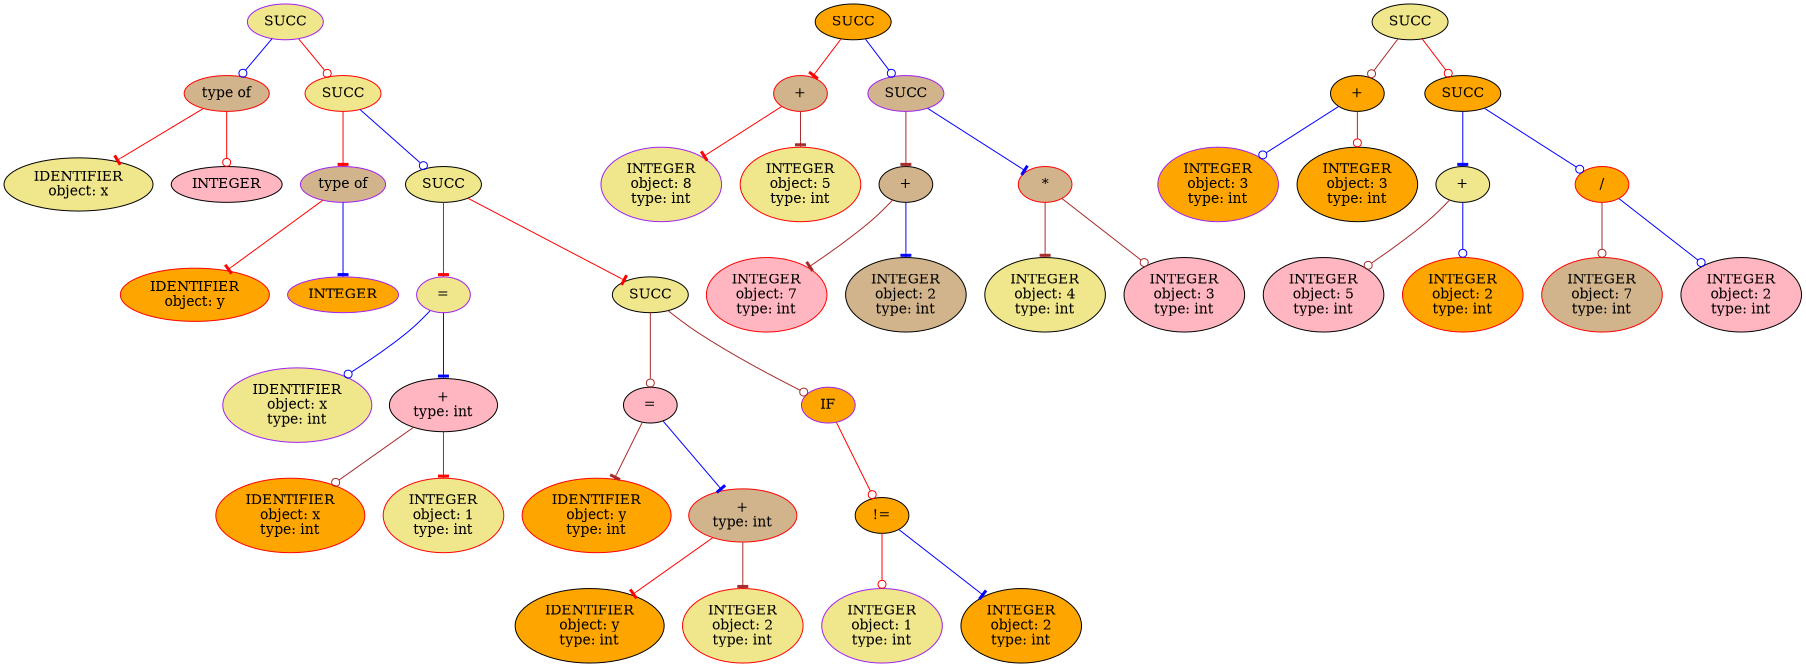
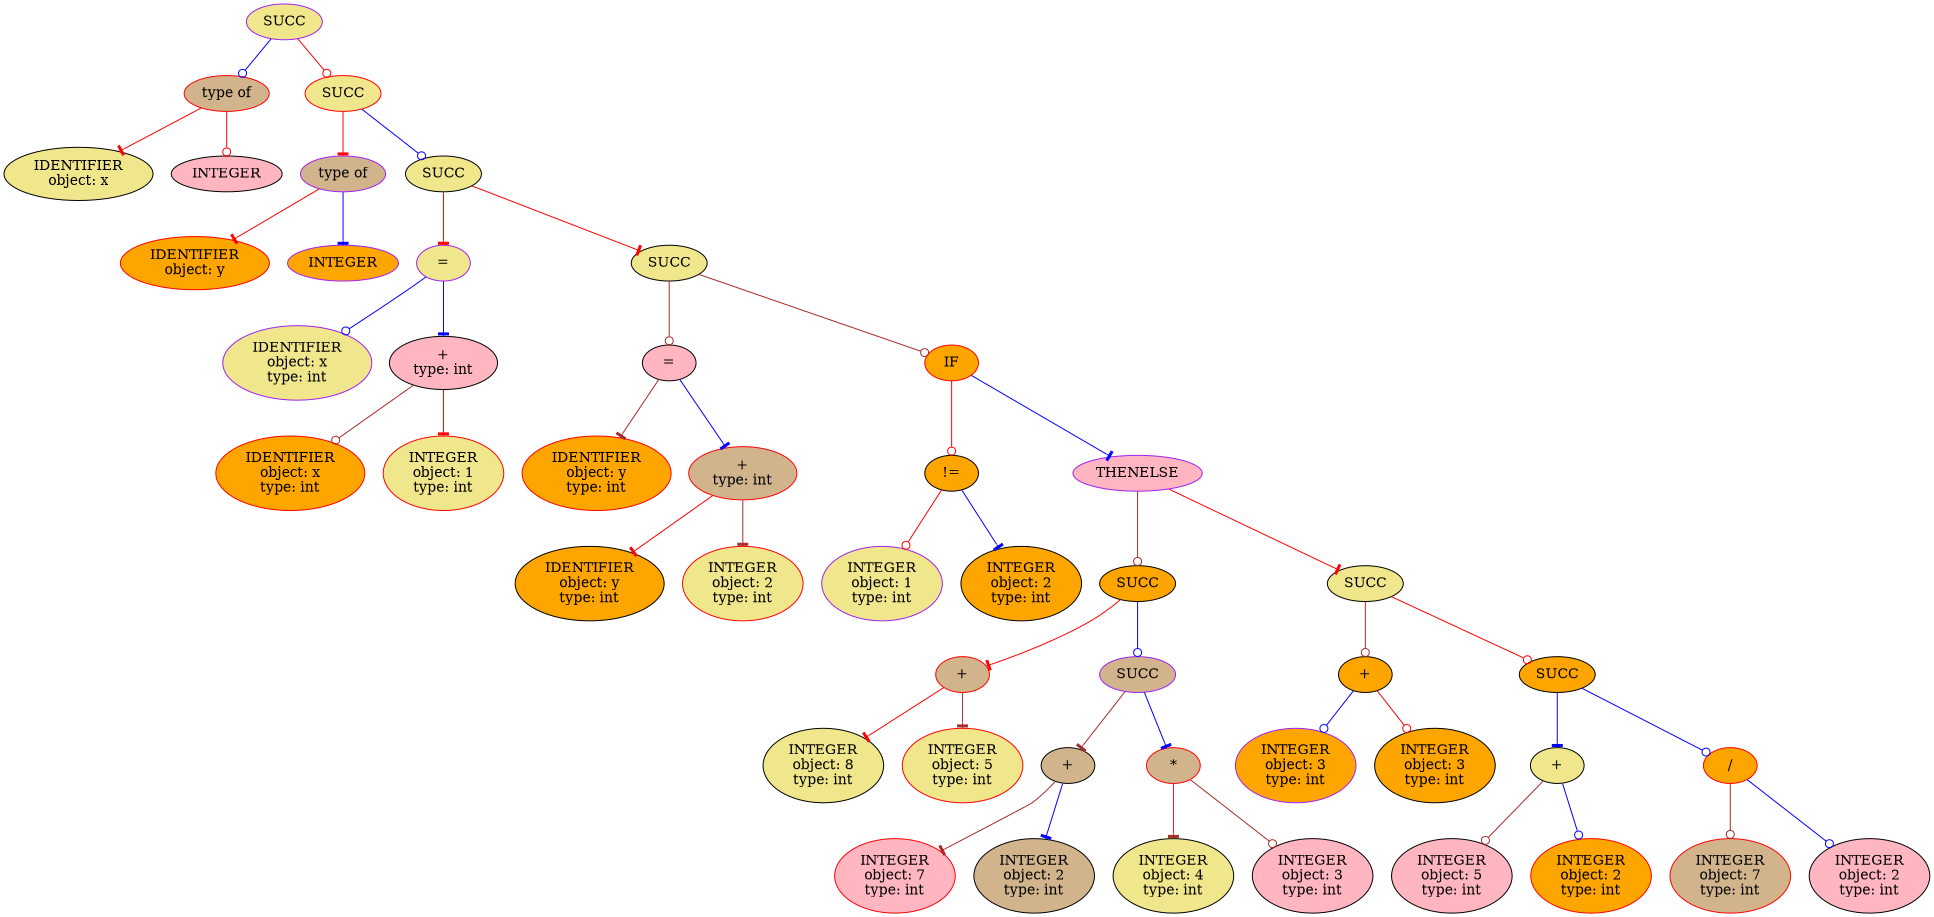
(661, 184) -> (823, 766)
(828, 405) -> (952, 363)
none -> (1138, 473)
